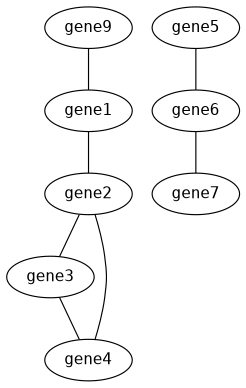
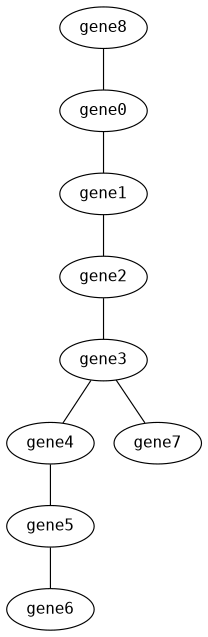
(89, 28) -> (104, 111)
none -> (104, 28)
(196, 152) -> (130, 401)
(106, 277) -> (50, 485)
